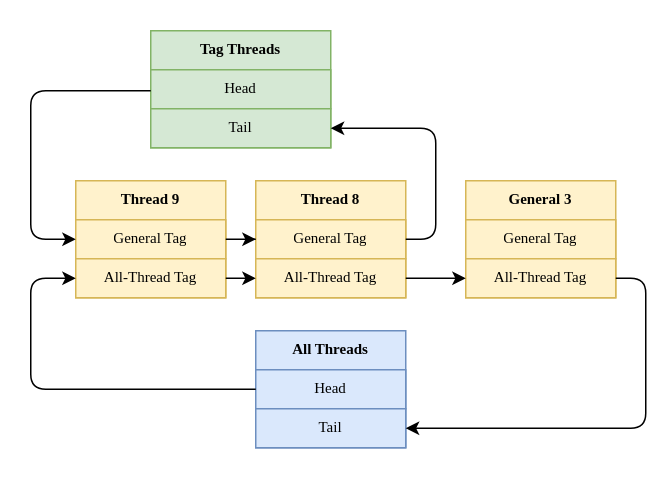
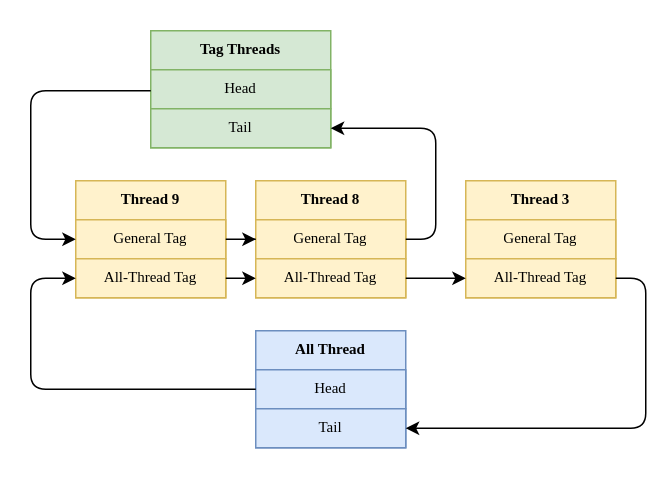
(541, 200) -> (541, 200)
(331, 350) -> (331, 350)
